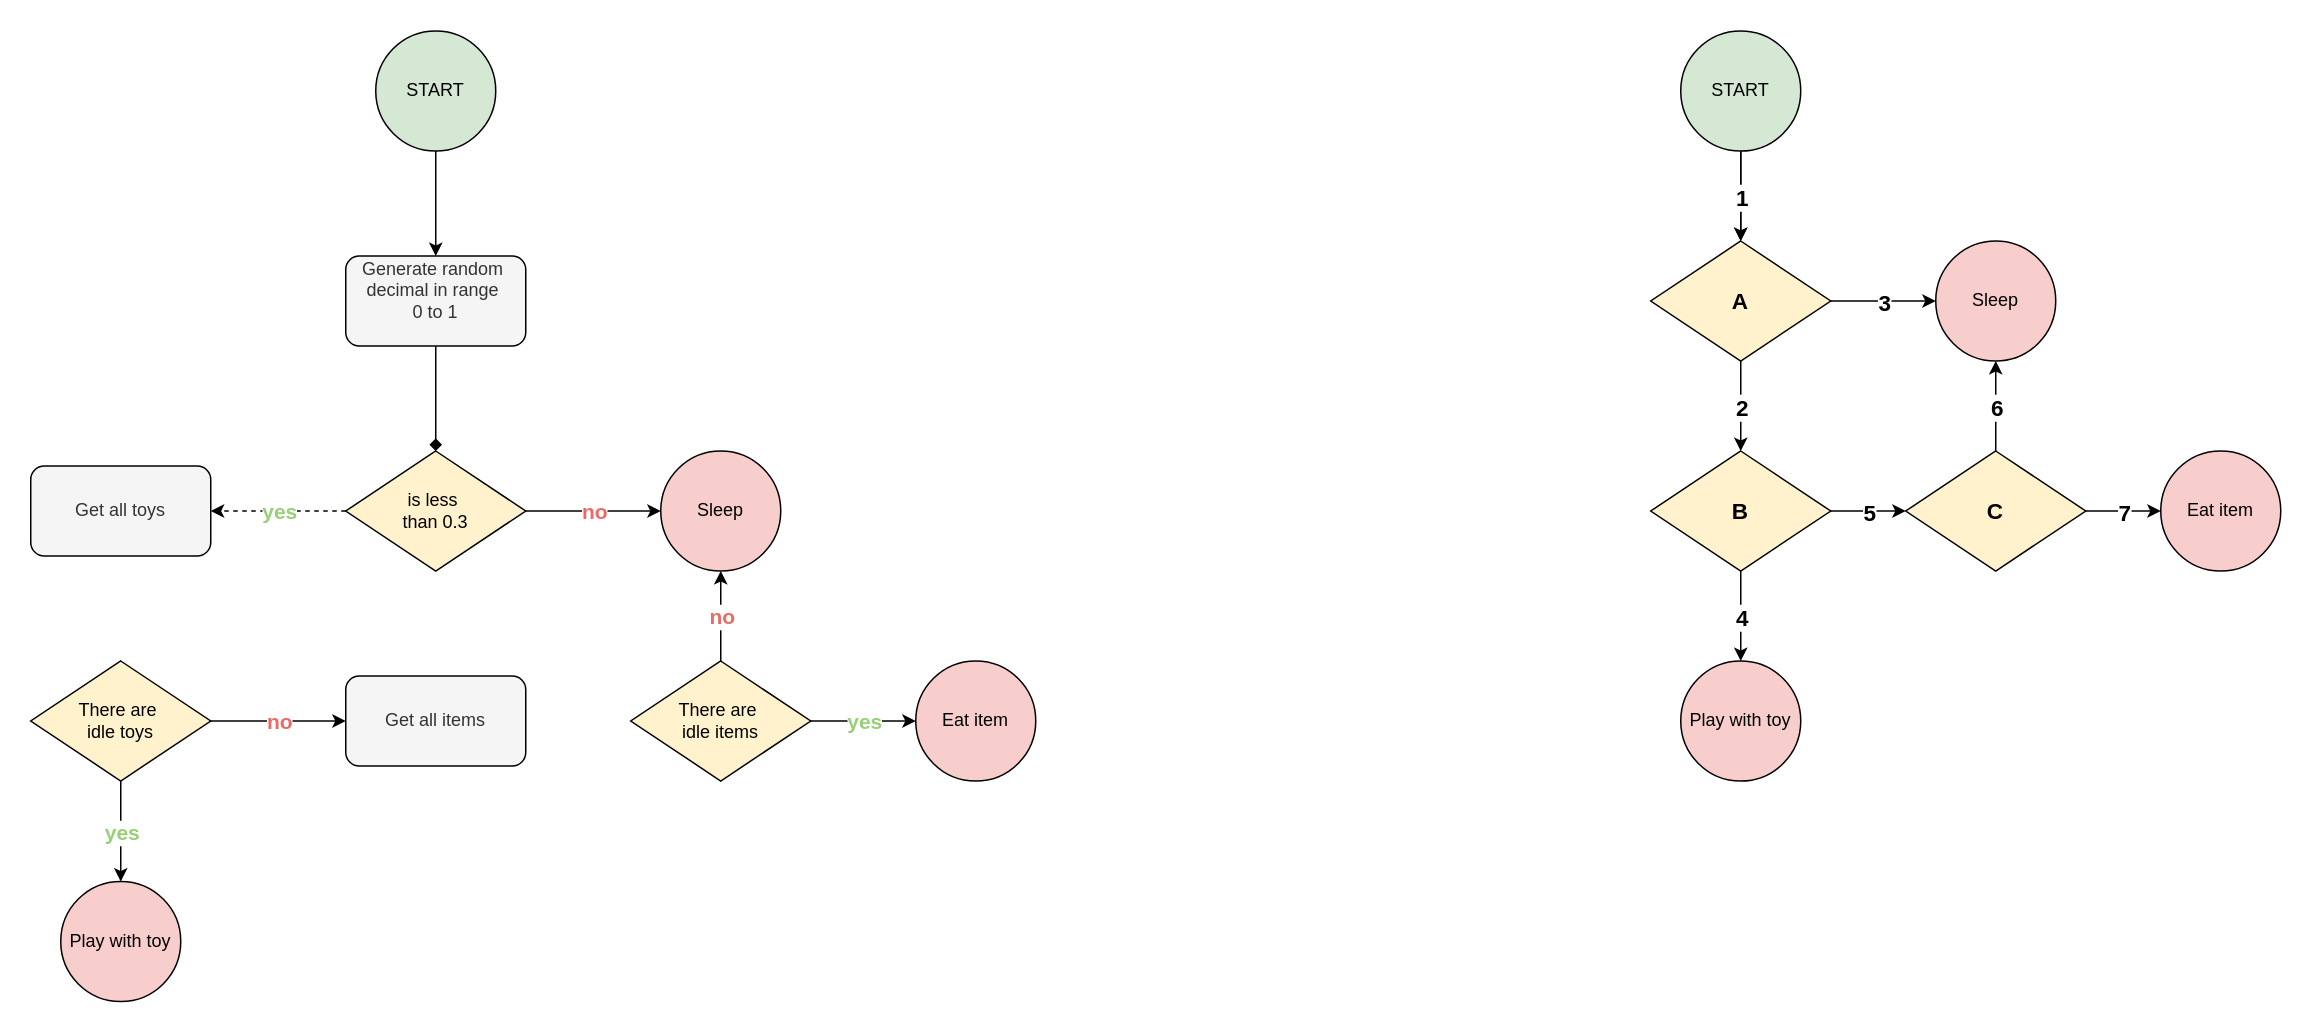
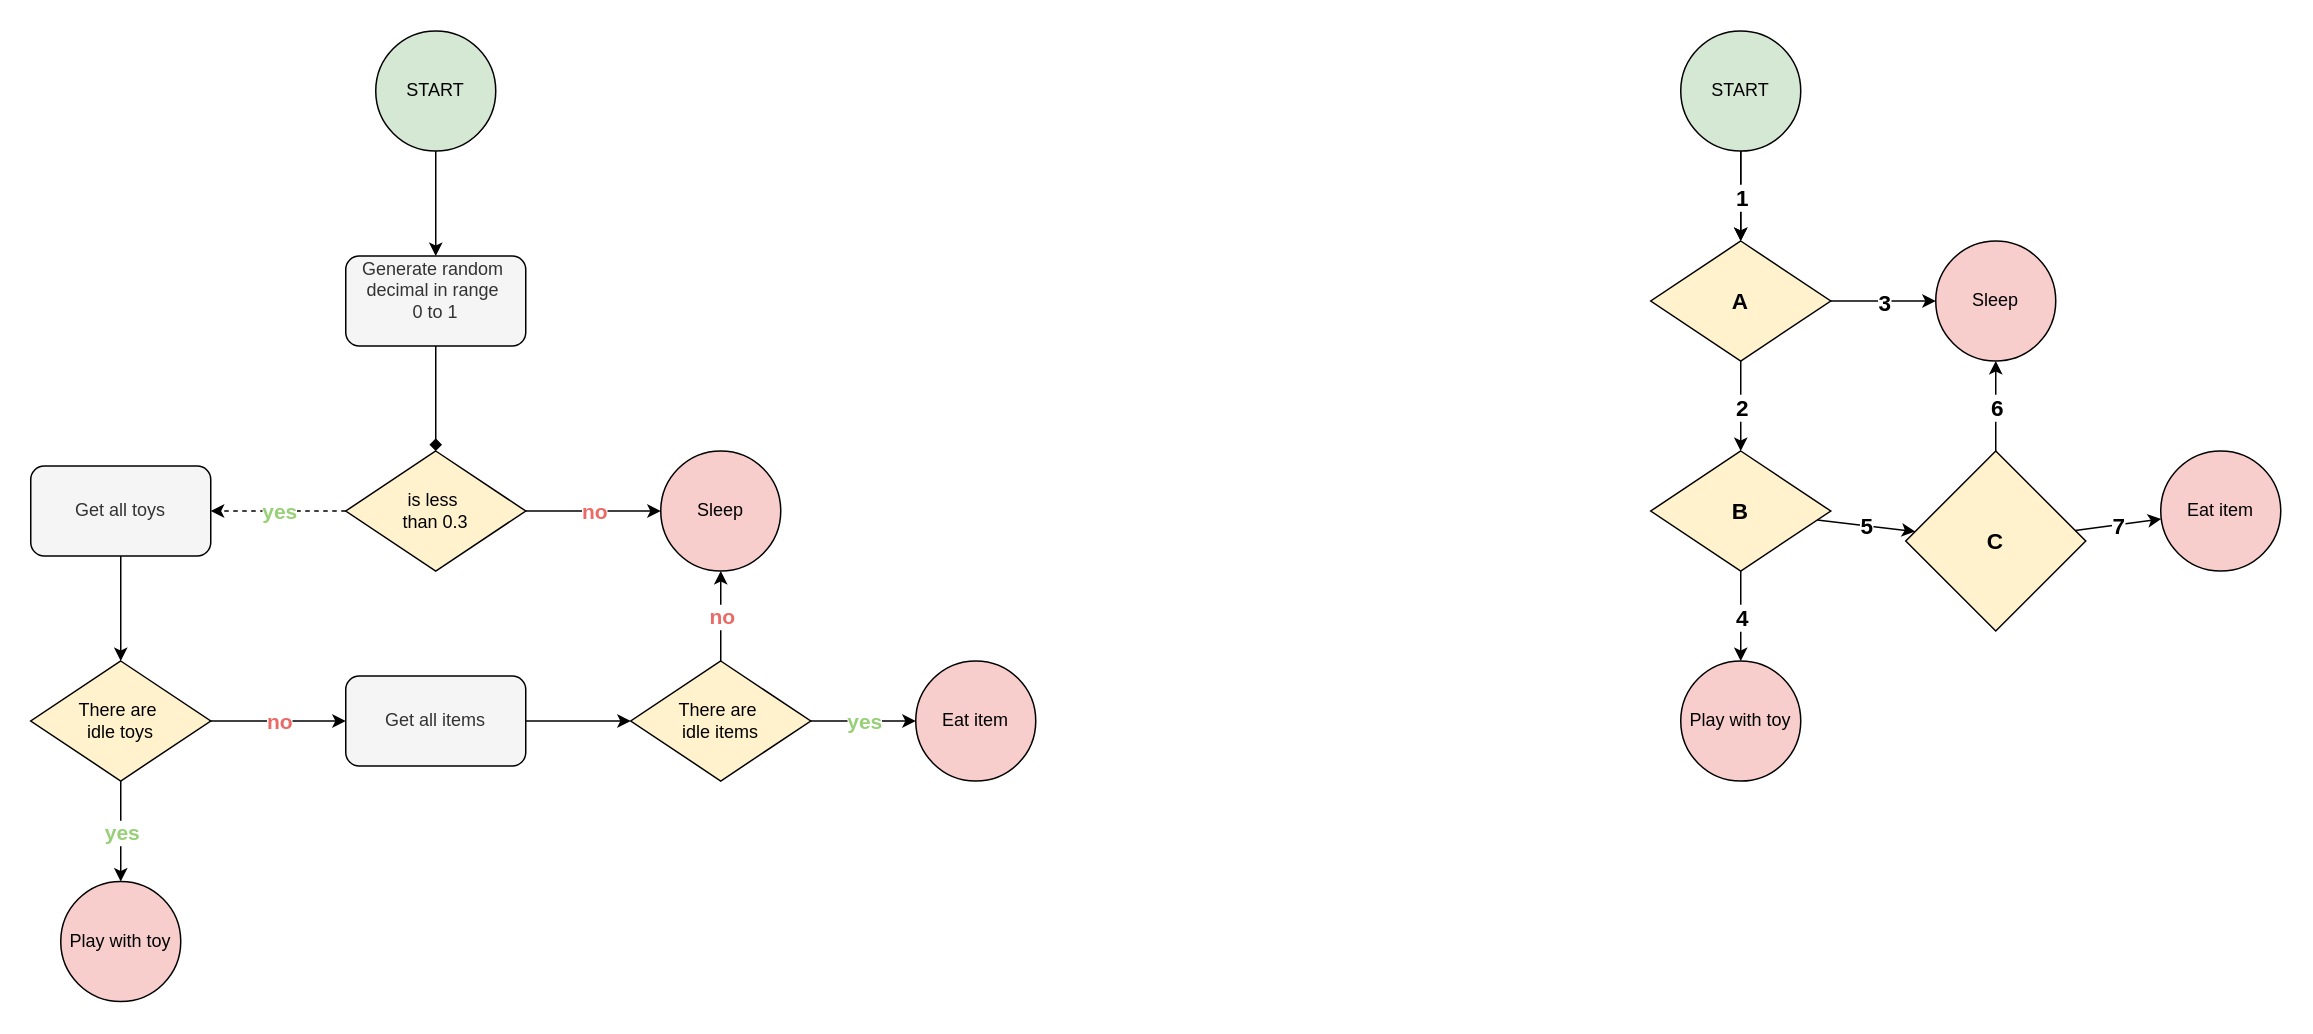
(1996, 511) -> (1996, 541)
none -> (121, 603)
none -> (573, 721)
